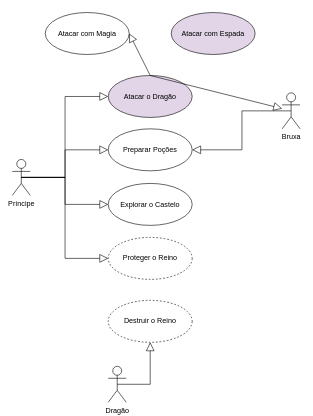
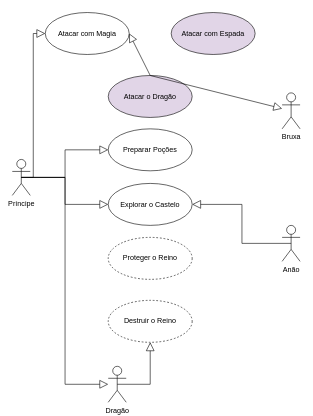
(81, 96) -> (65, 339)
(242, 127) -> none
none -> (242, 227)
none -> (291, 243)
(83, 258) -> (33, 103)
